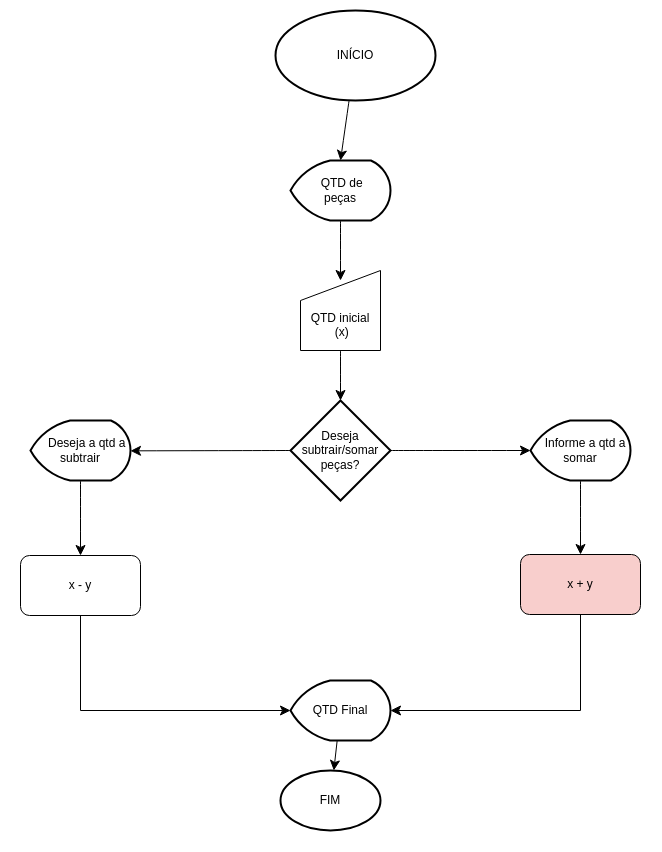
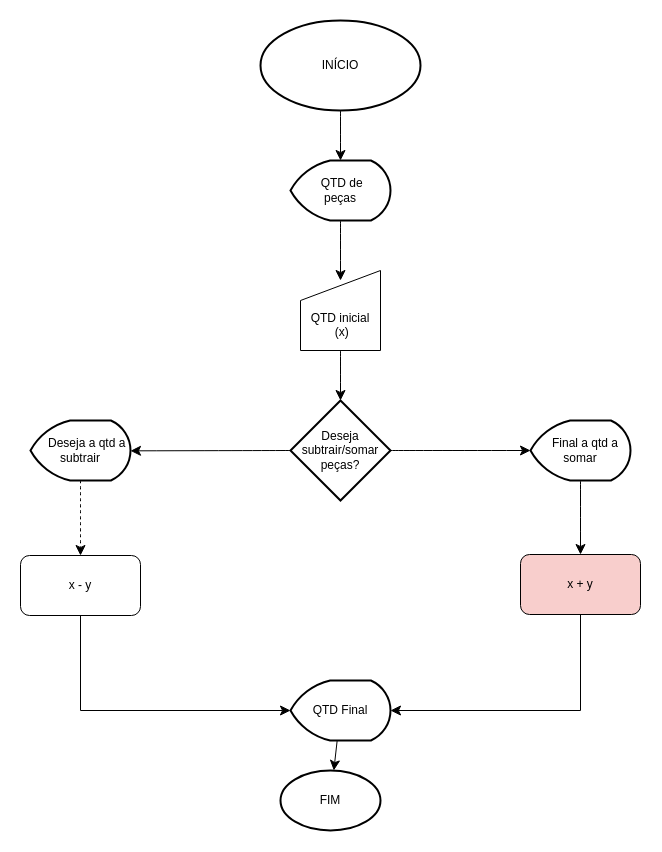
(356, 56) -> (341, 66)
(581, 451) -> (581, 451)
(81, 514) -> (81, 514)
